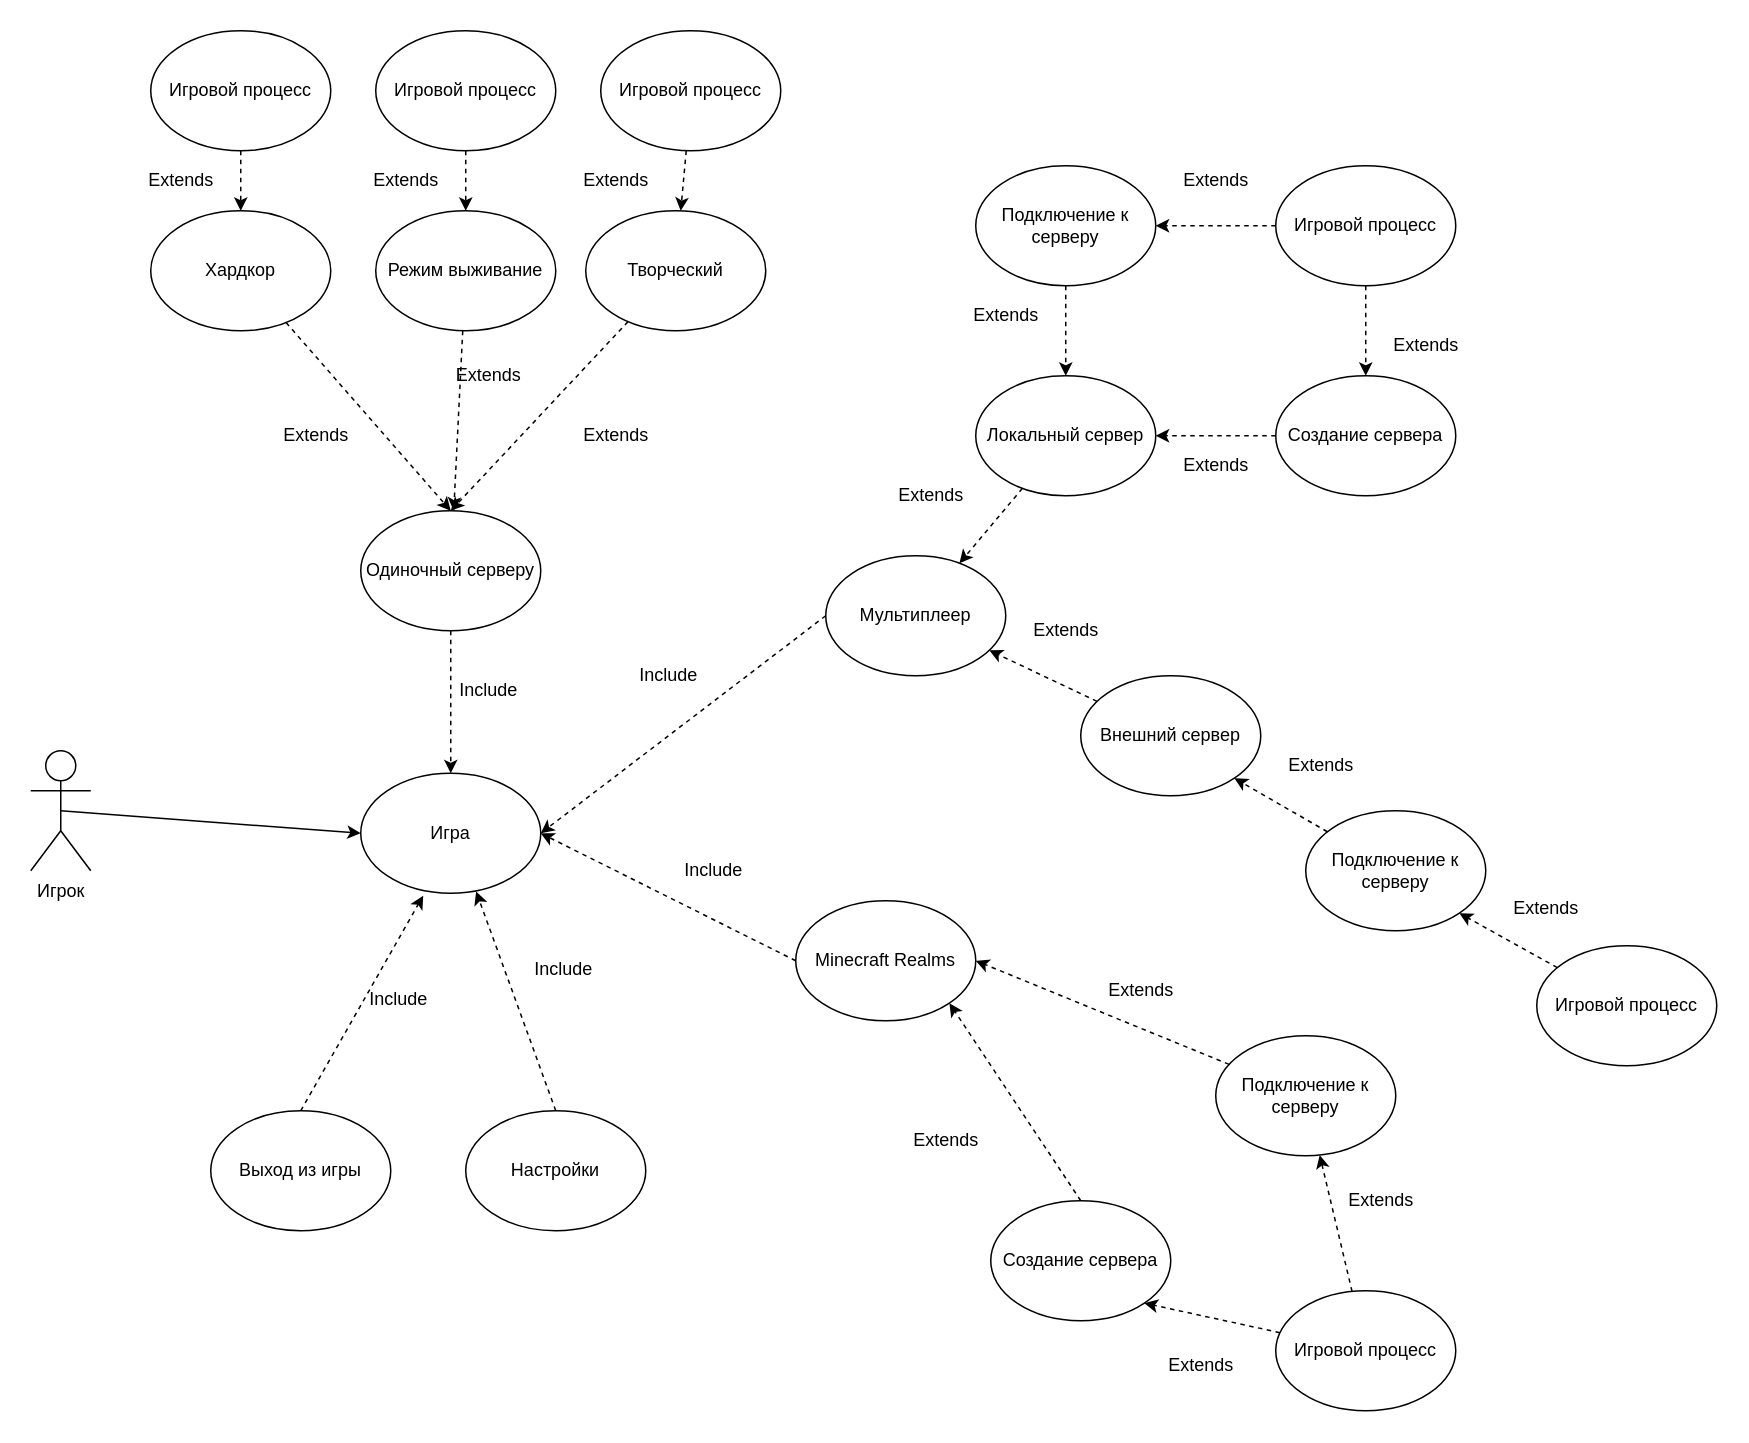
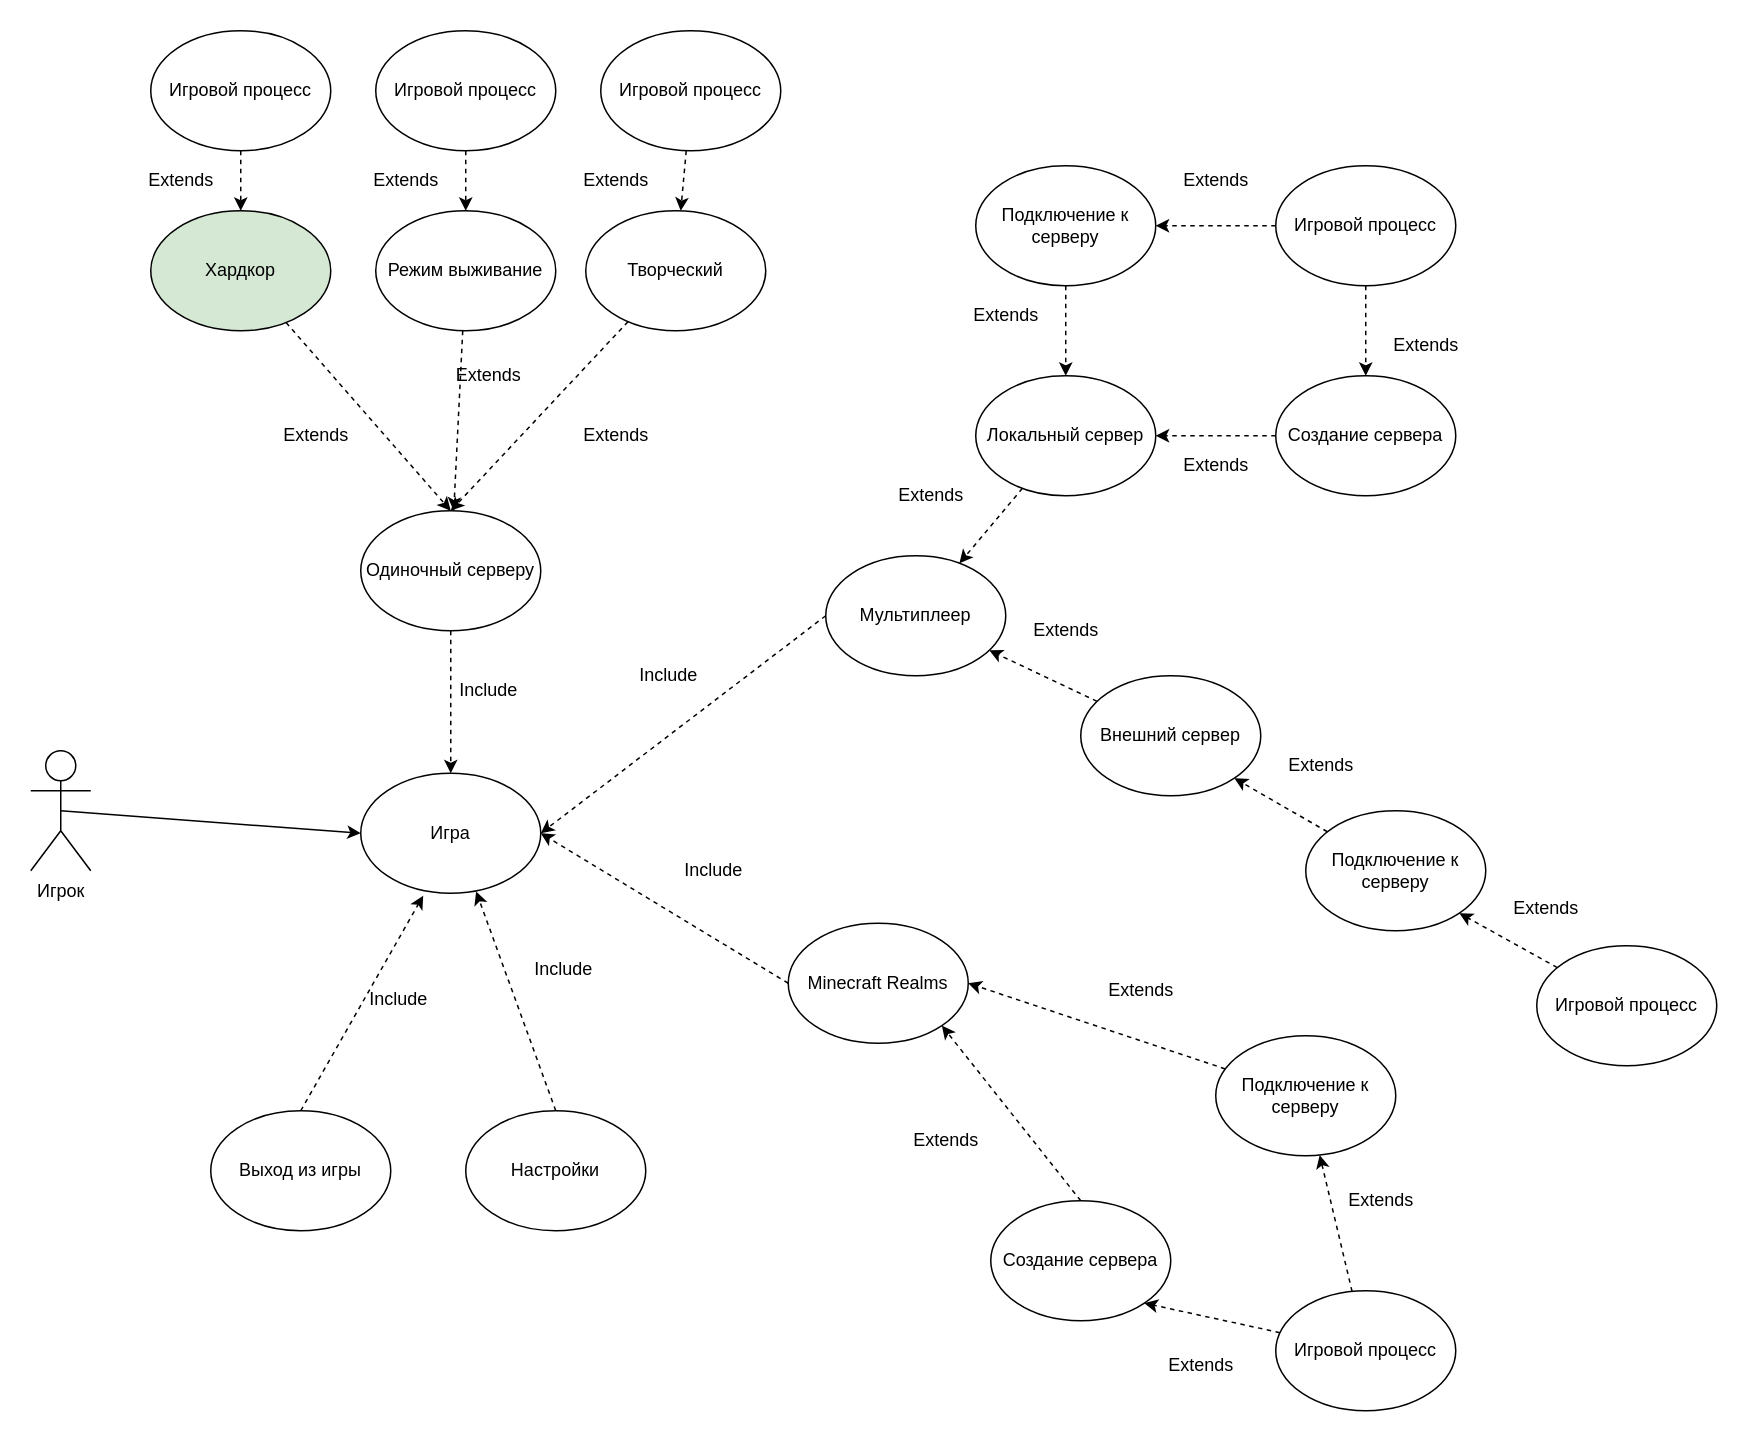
(241, 271) -> (241, 271)
(886, 961) -> (878, 983)
